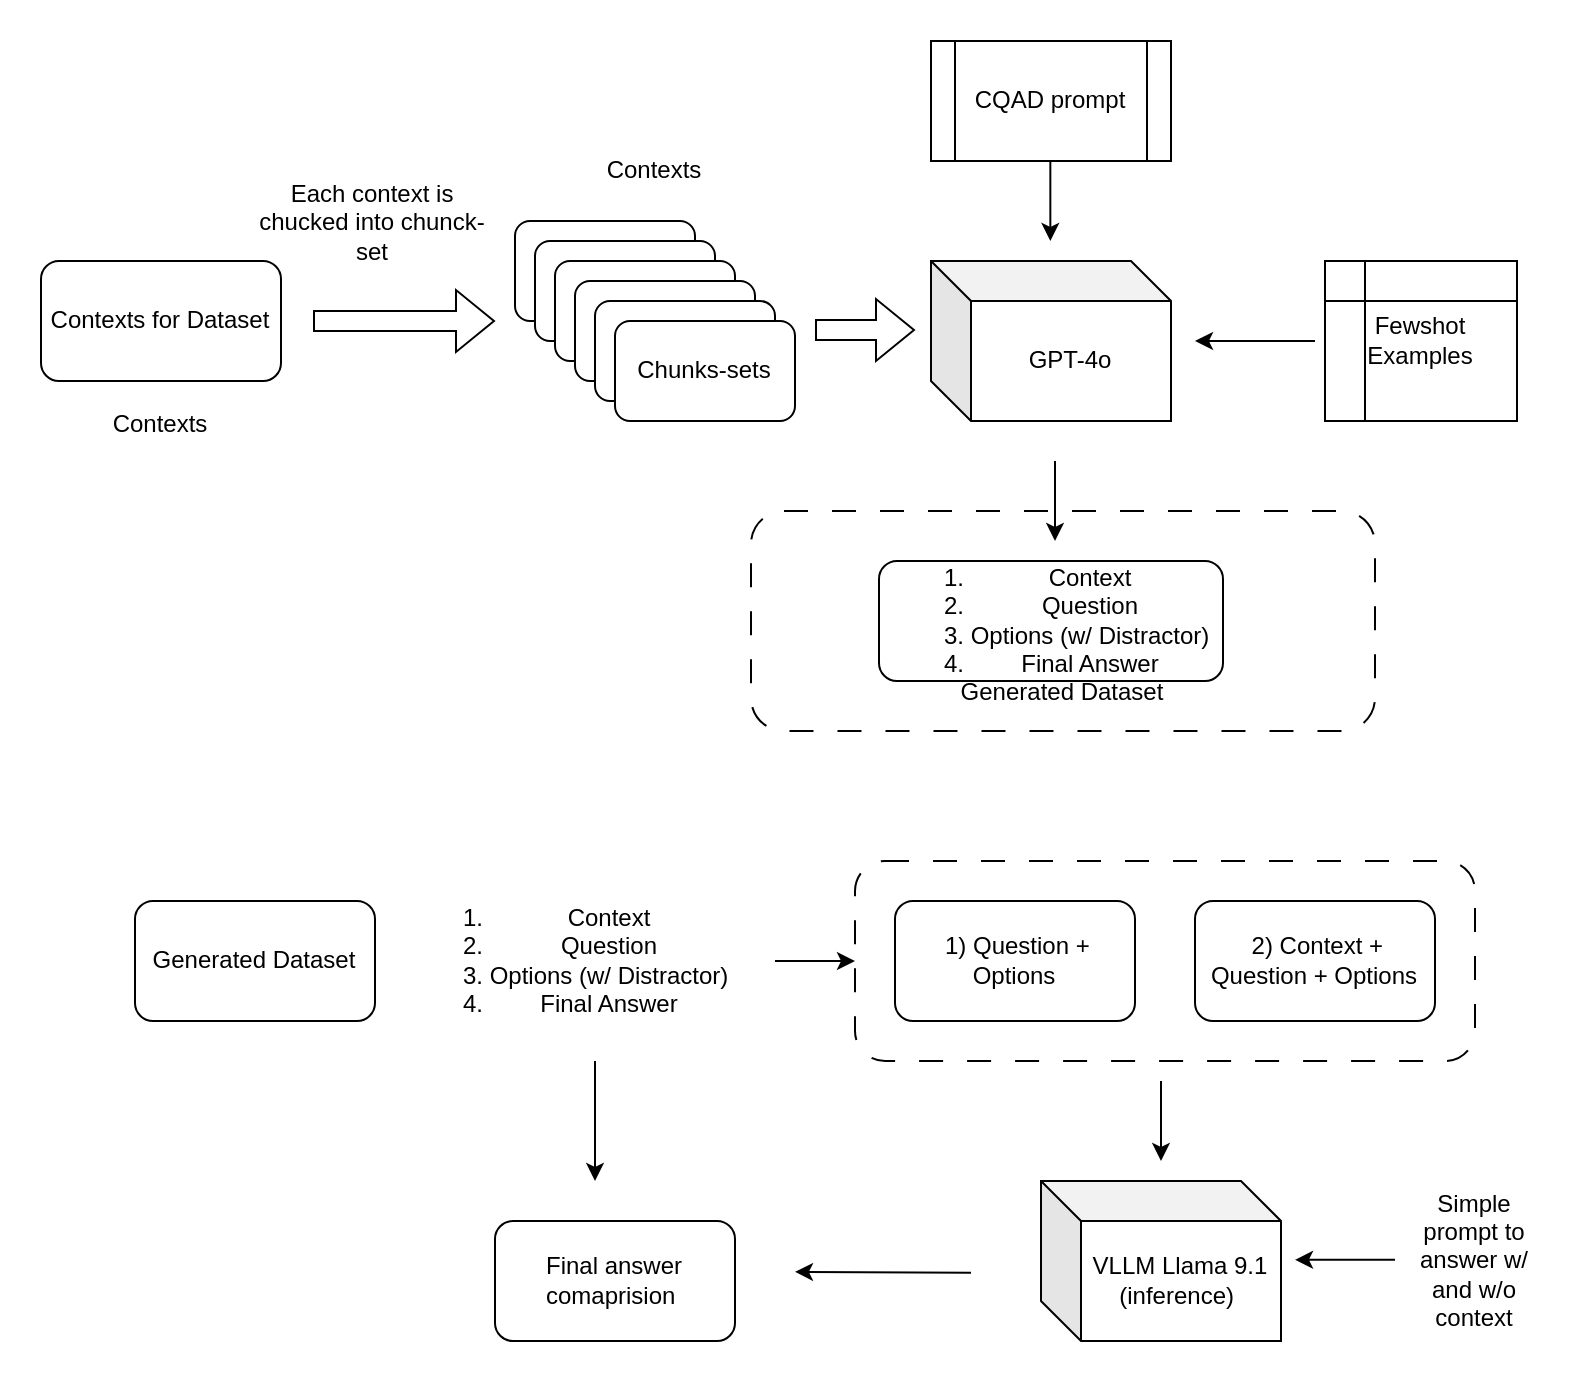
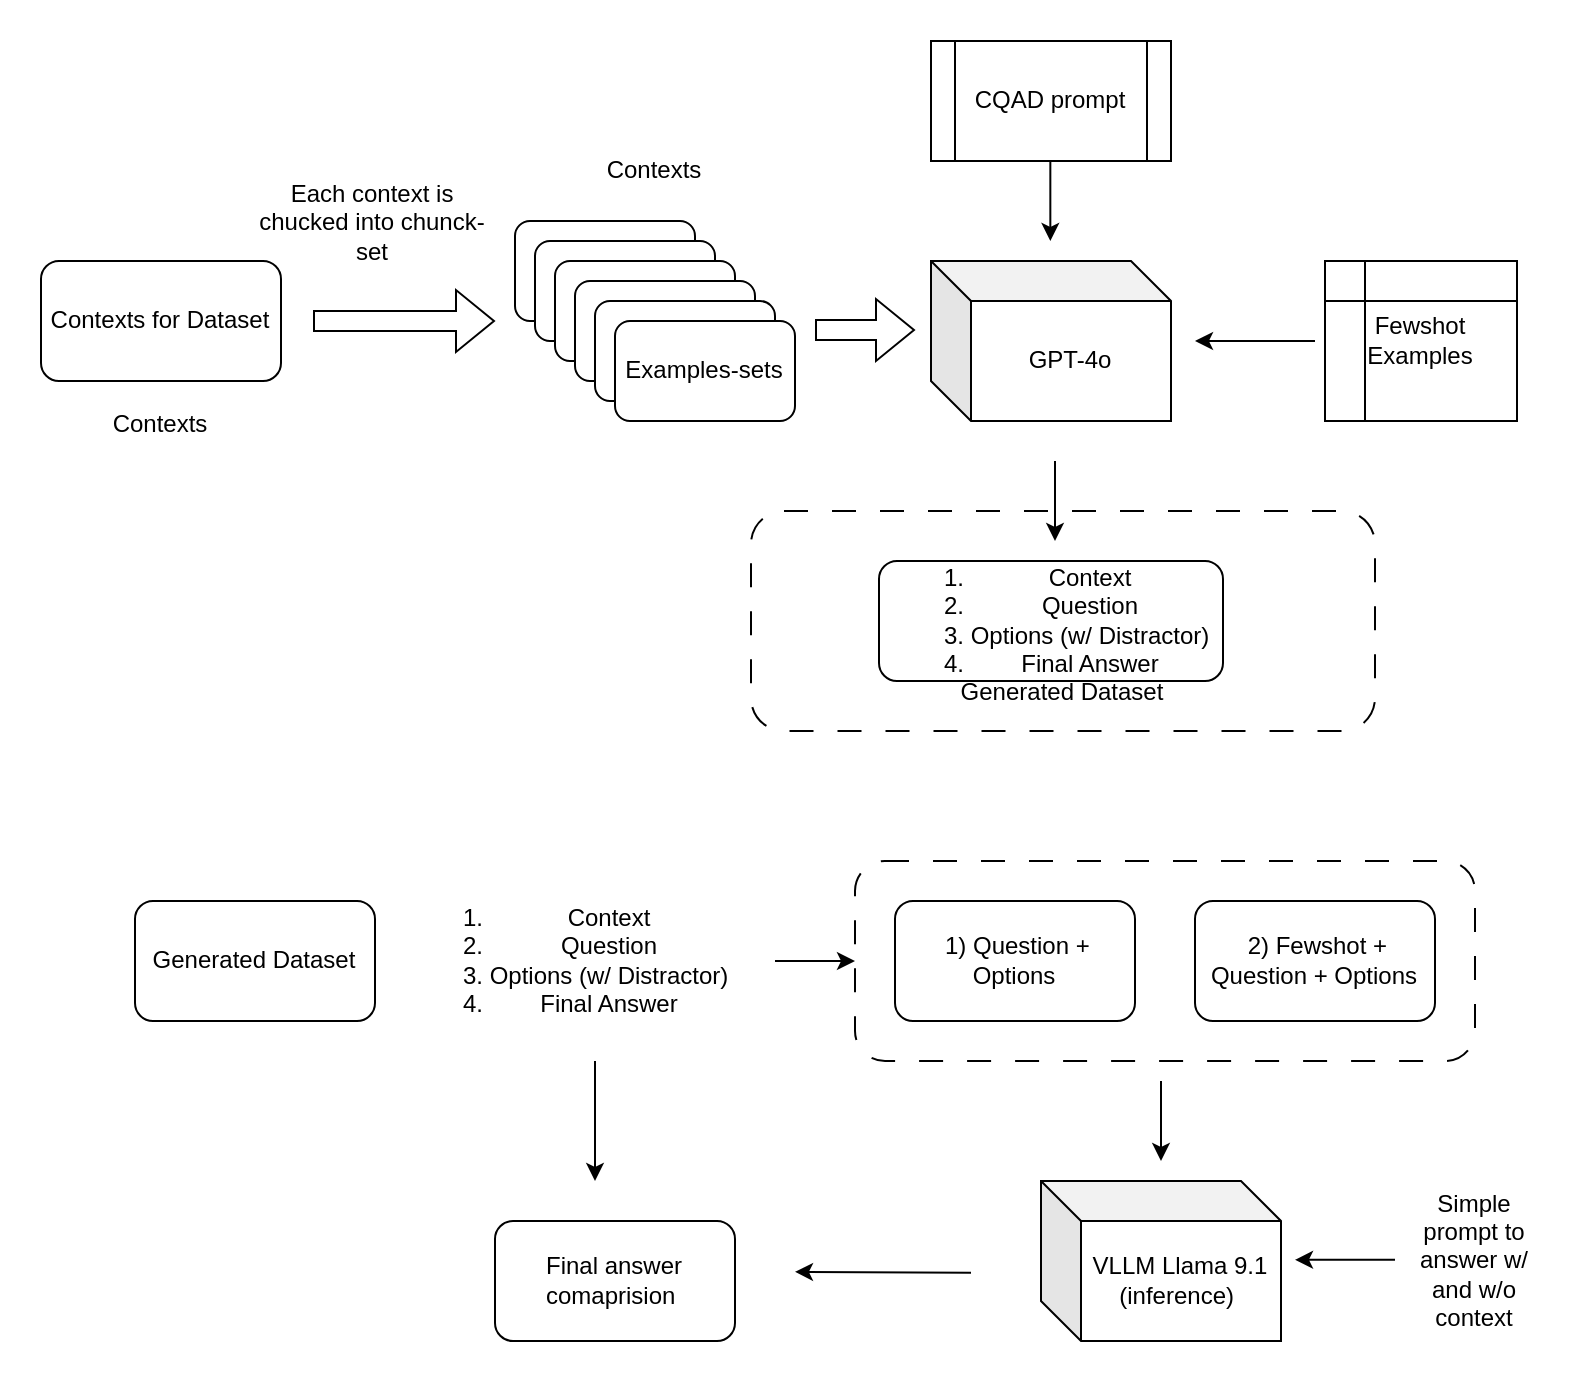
(705, 371) -> (705, 371)
(1315, 961) -> (1315, 961)
